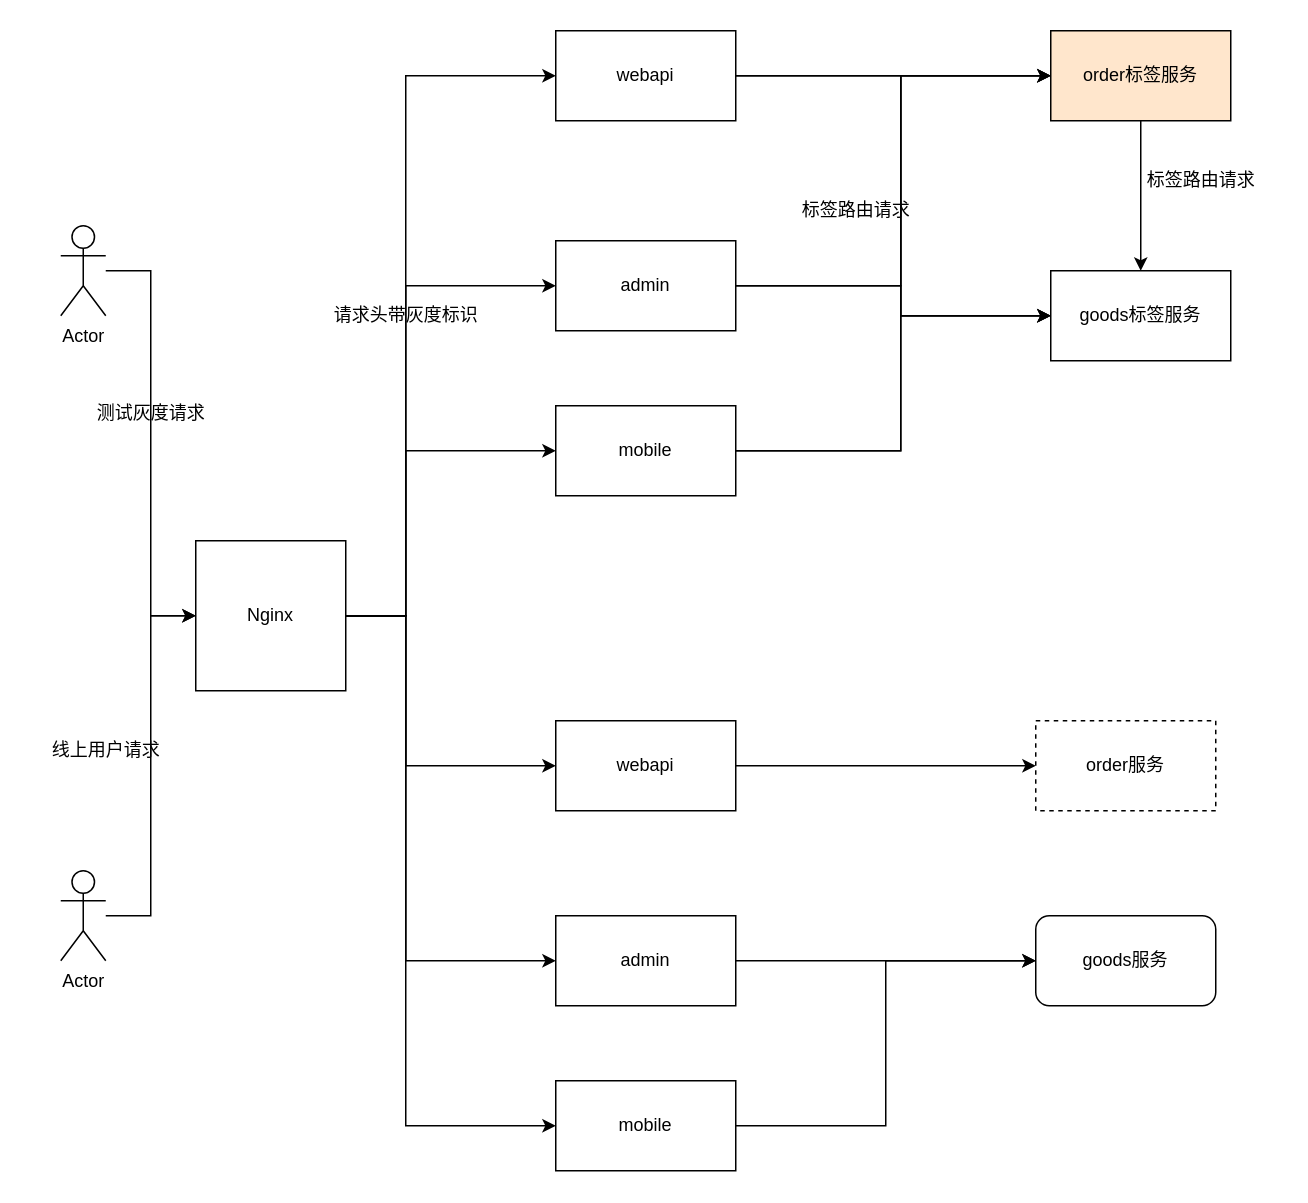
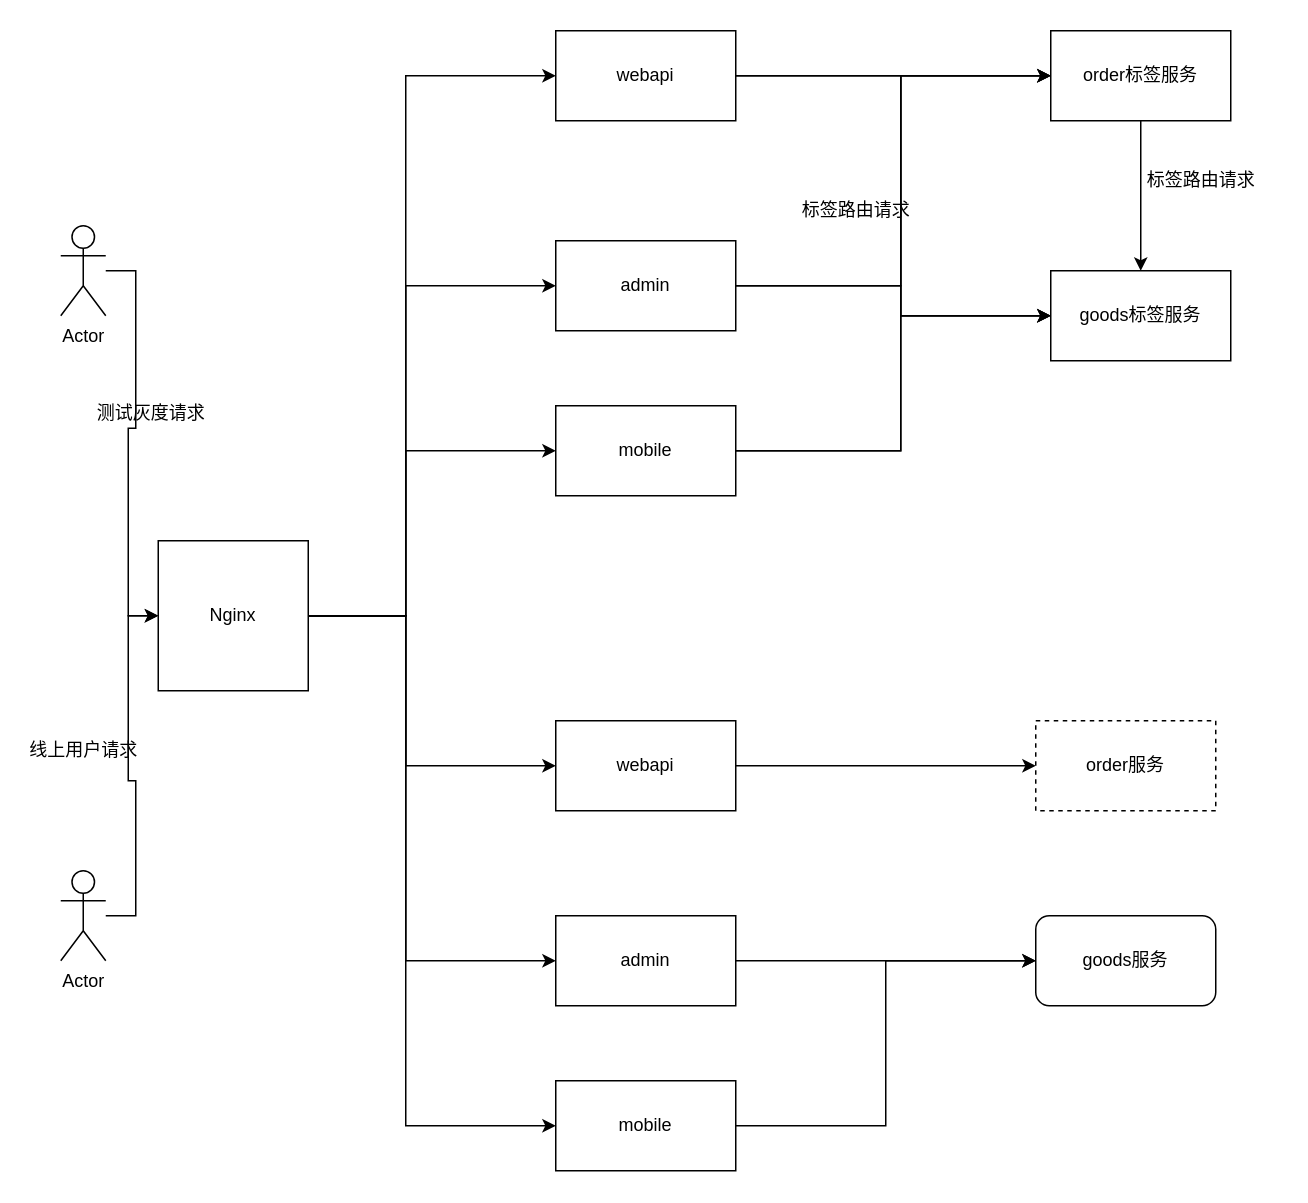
(1141, 76) -> (1141, 76)
(406, 316) -> none
(271, 616) -> (233, 616)
(106, 751) -> (83, 751)
